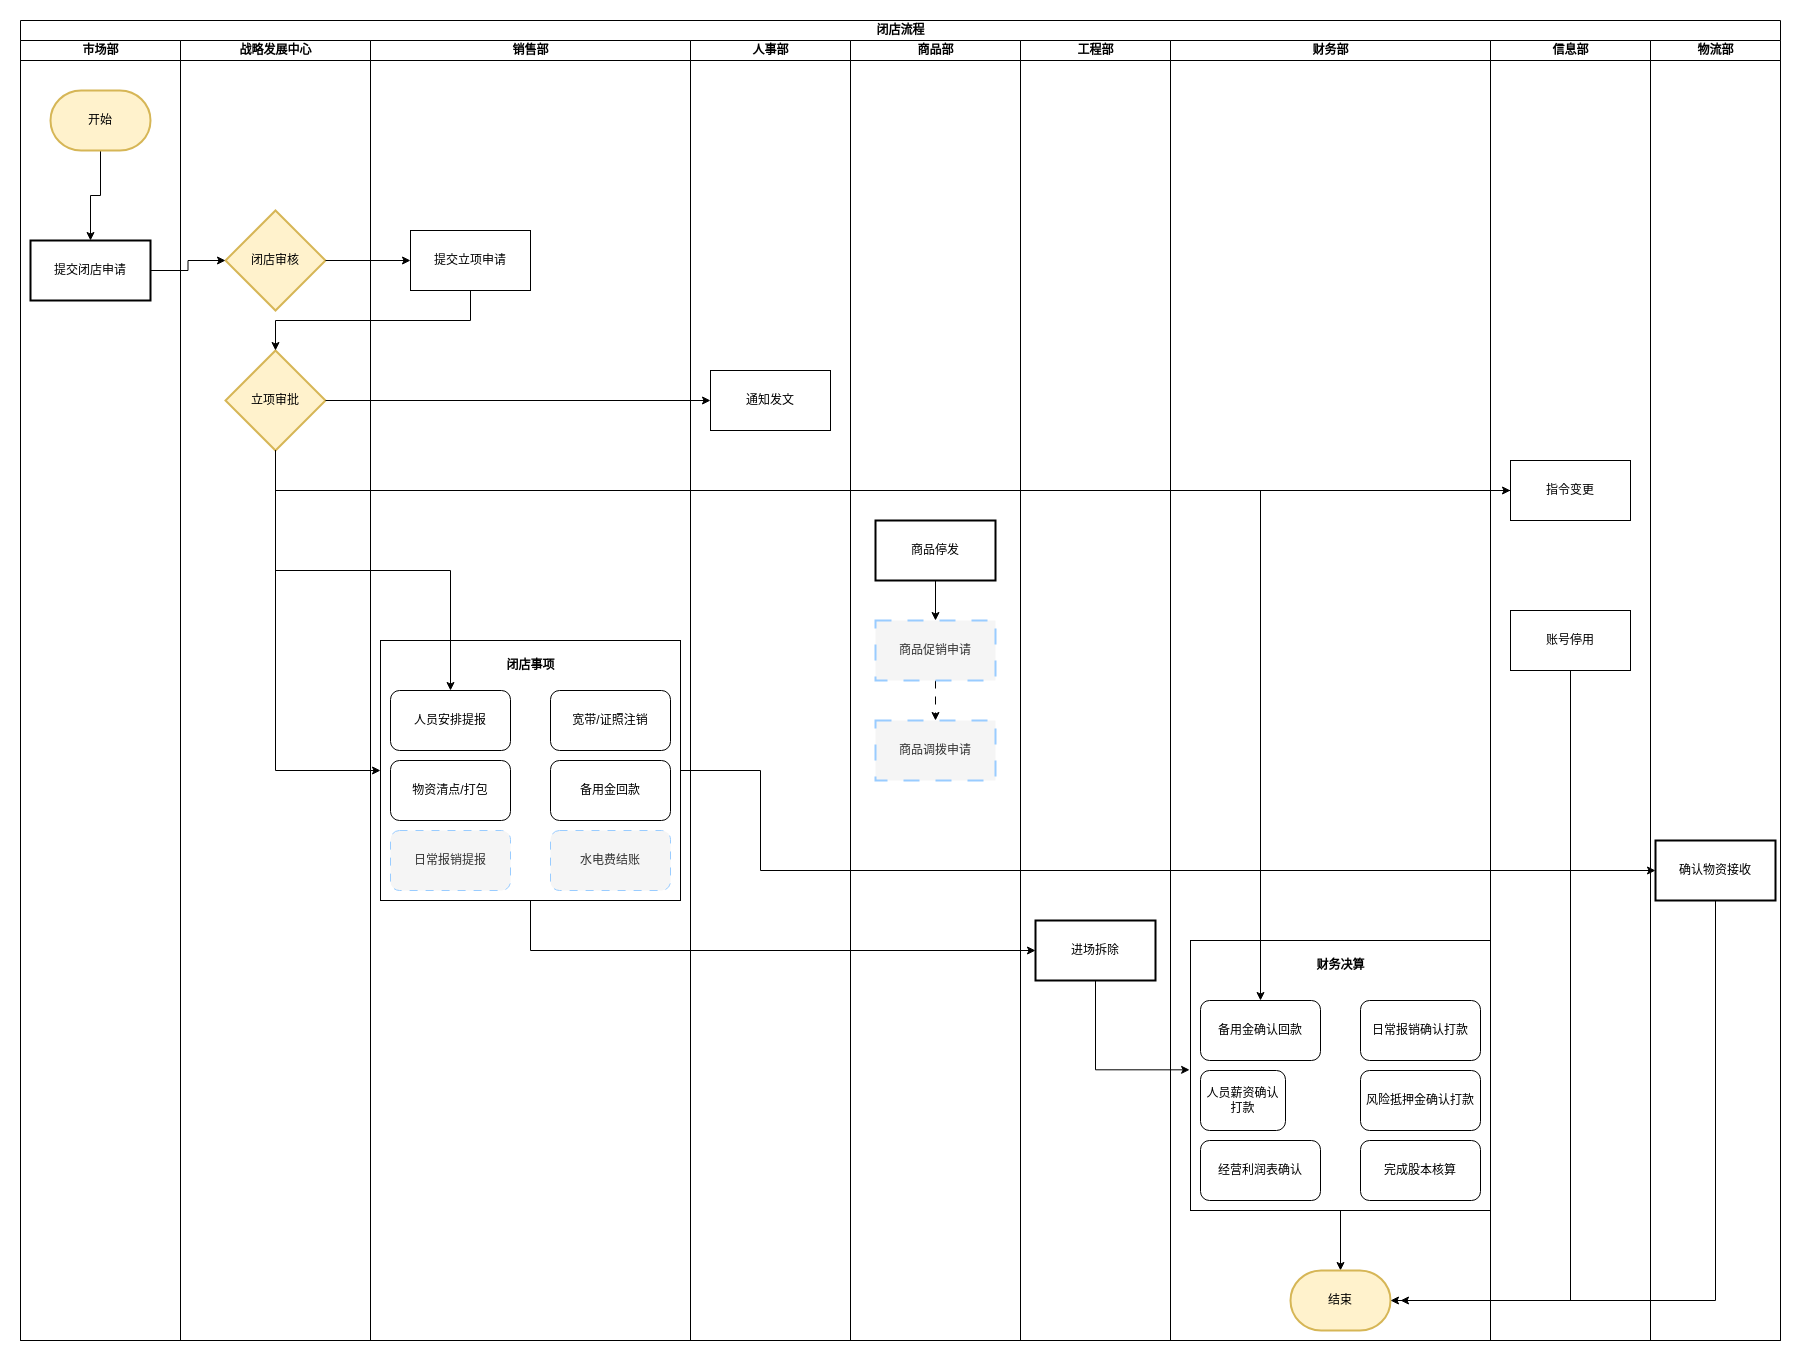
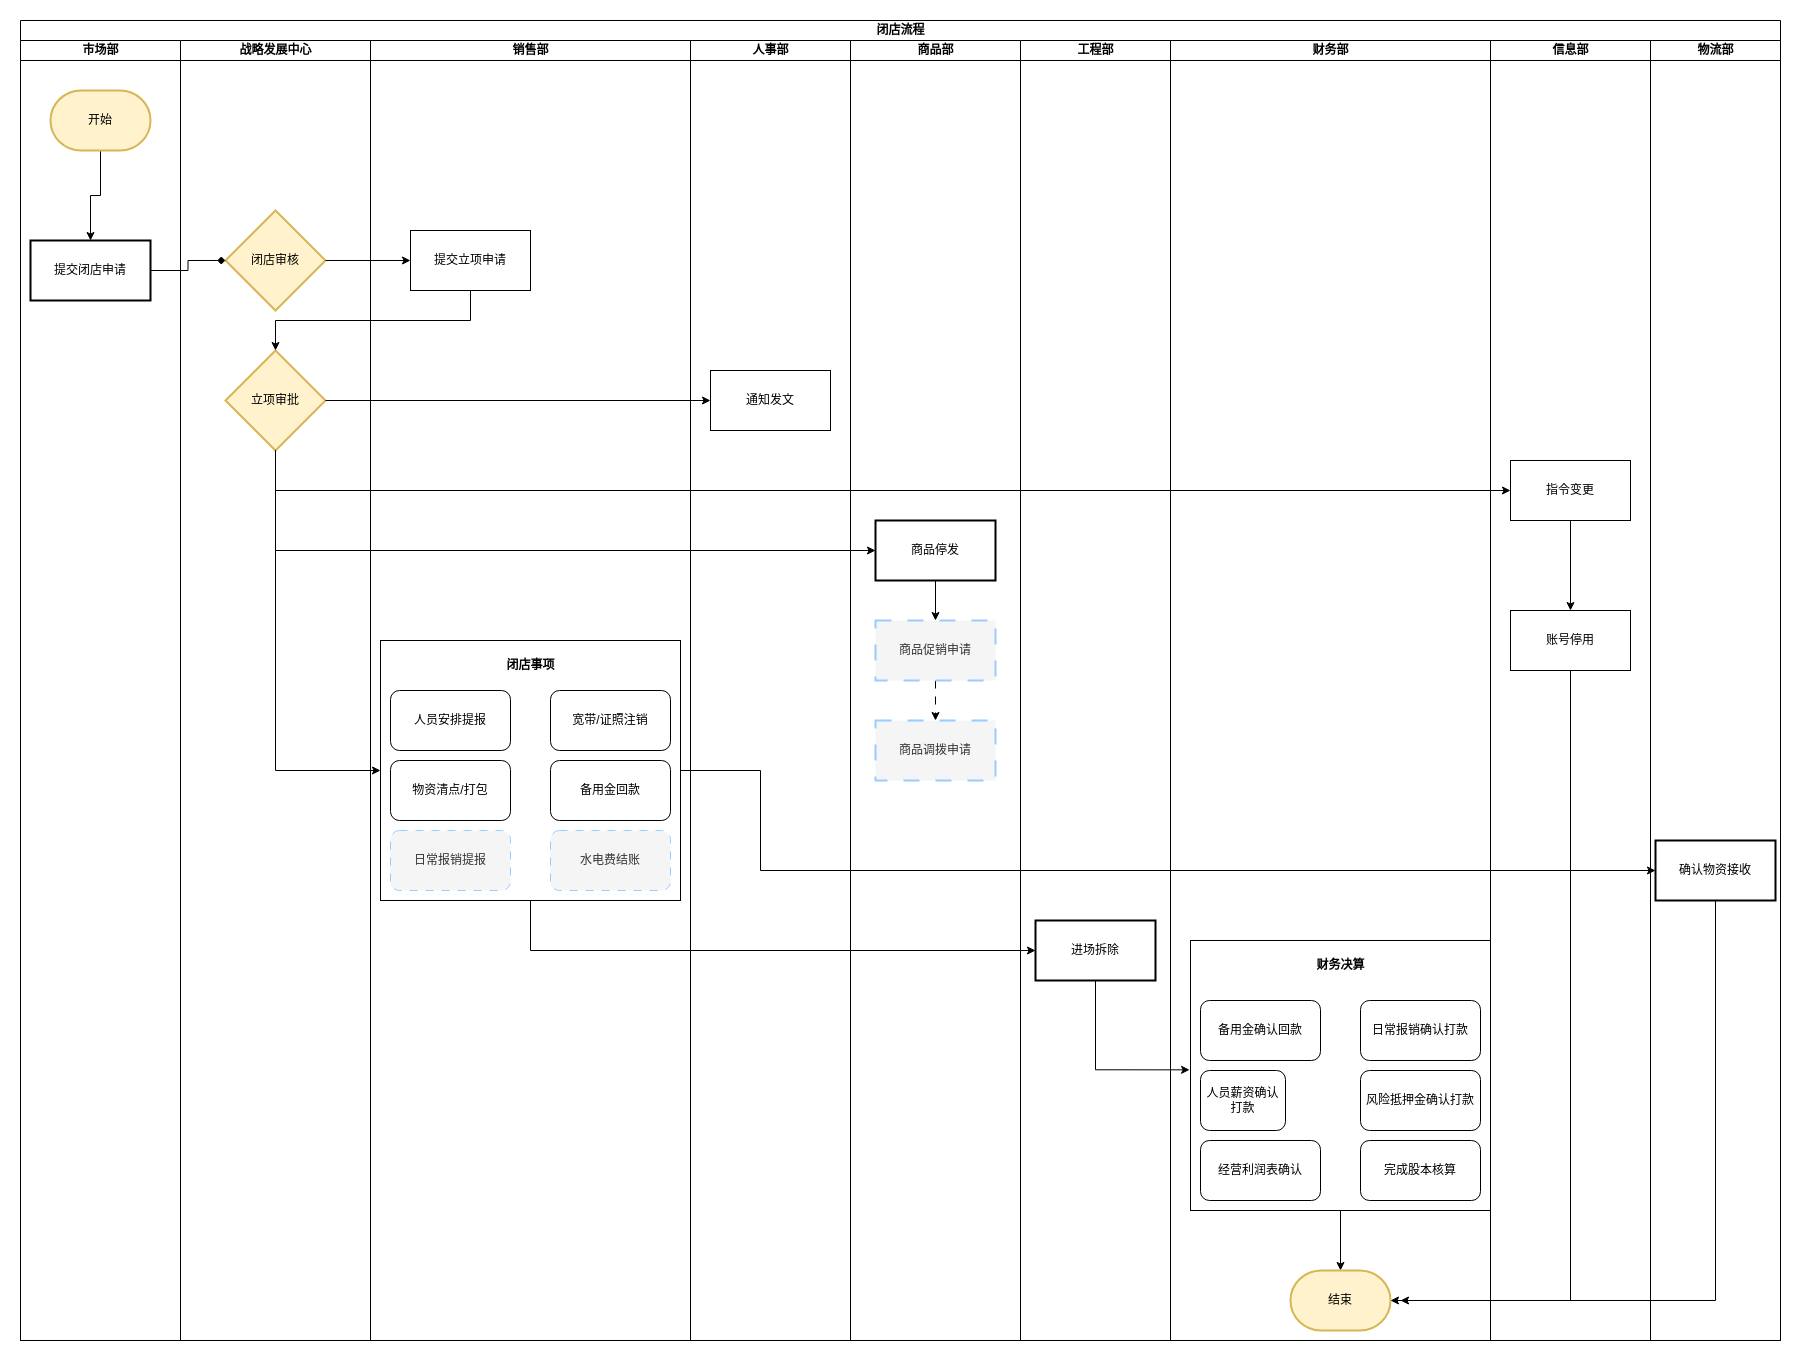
(217, 261) -> (217, 261)
(421, 571) -> (573, 551)
(1261, 743) -> (1571, 562)
